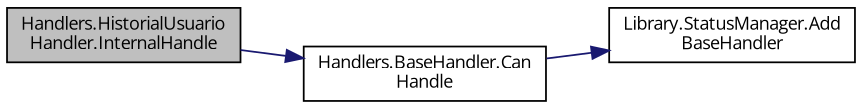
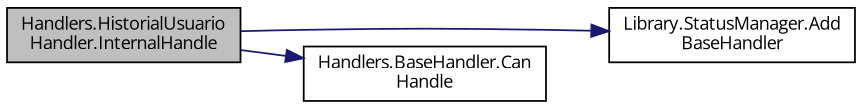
(569, 56) -> (416, 29)
